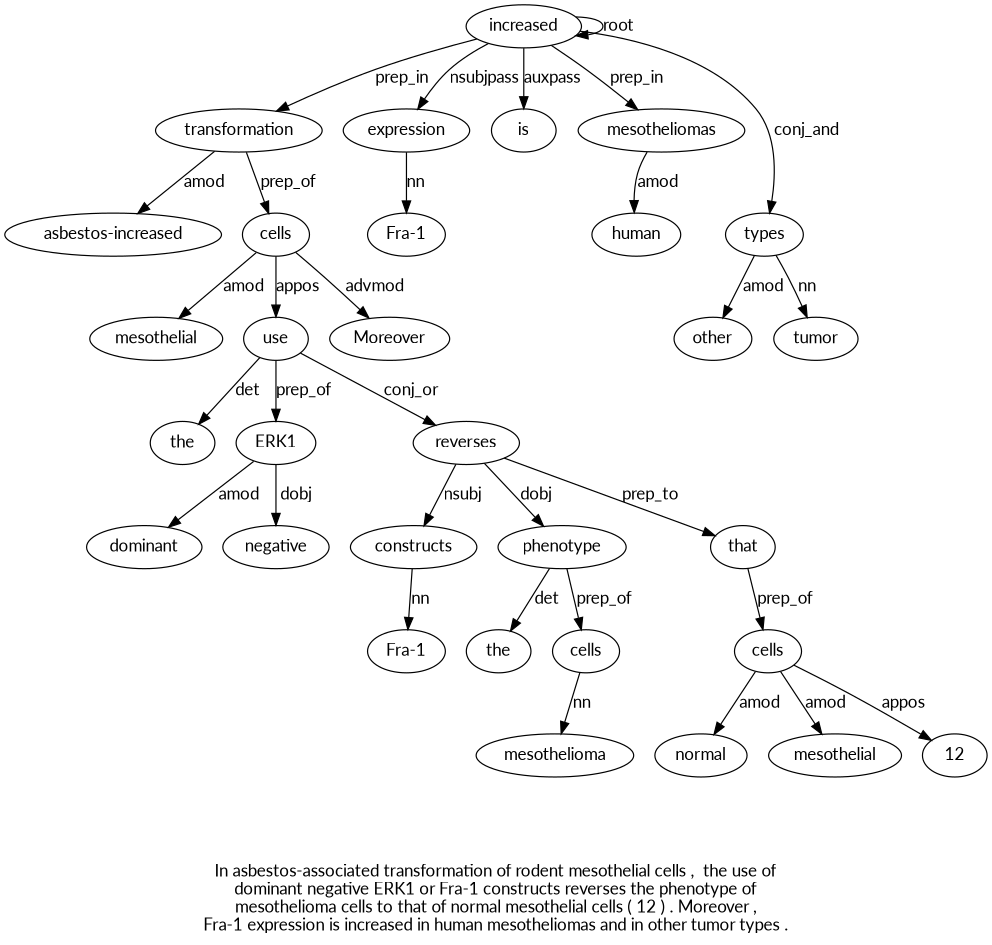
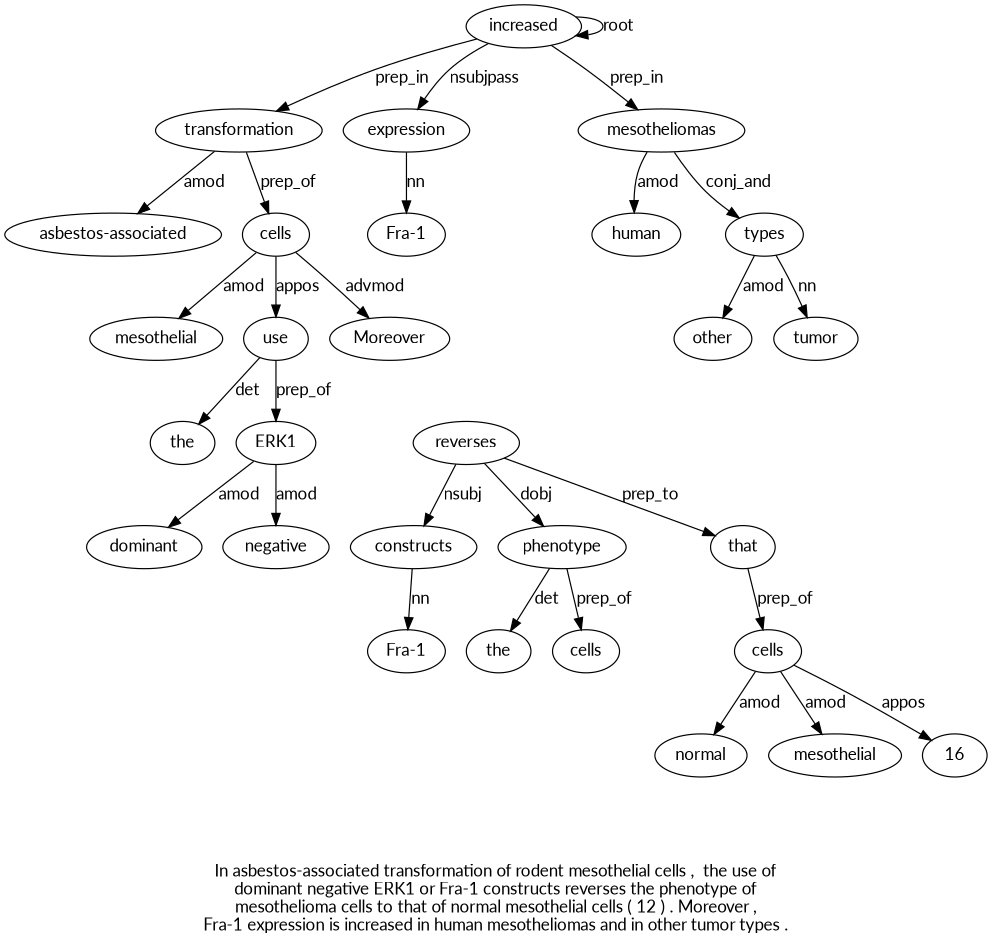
(718, 76) -> (699, 184)
(524, 130) -> none
(113, 235) -> (113, 235)
(363, 386) -> none
(296, 495) -> (296, 495)
(555, 755) -> none
(955, 755) -> (955, 755)
